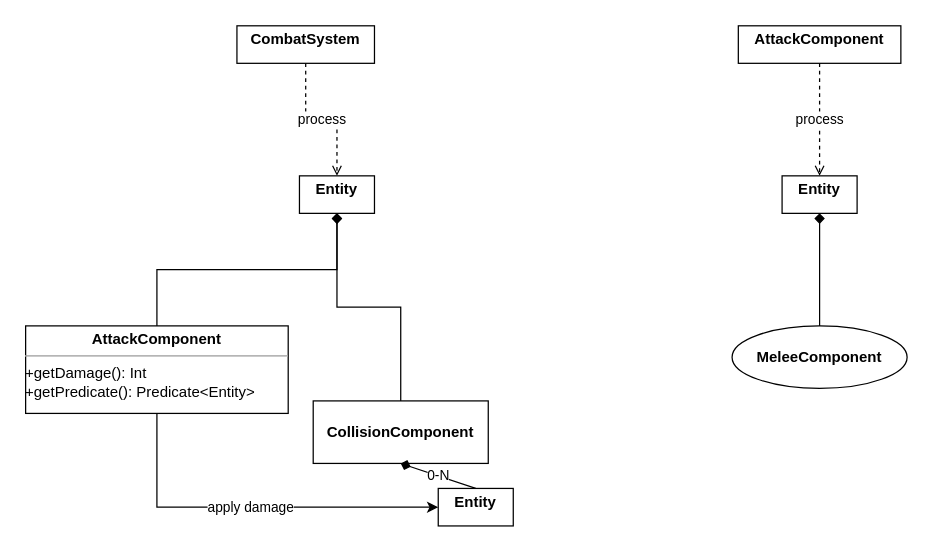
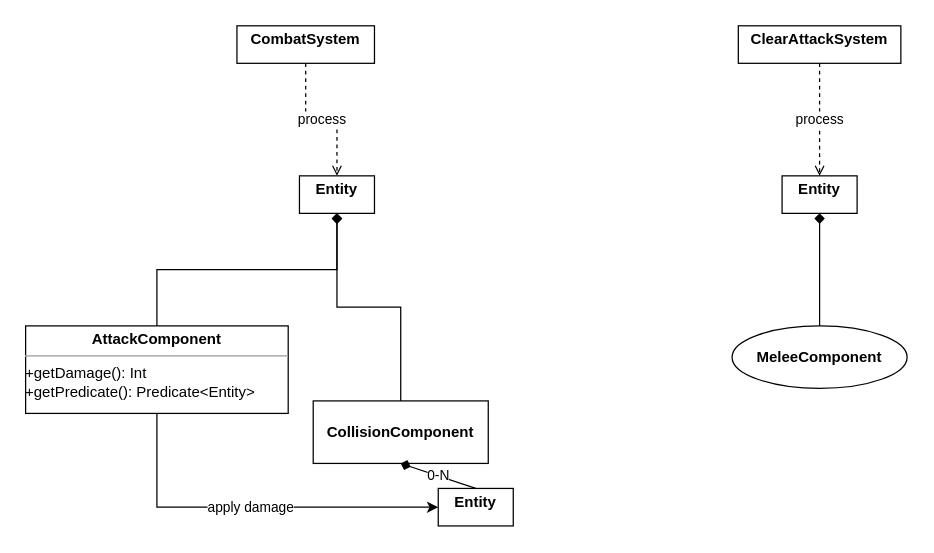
(801, 35) -> (808, 35)
